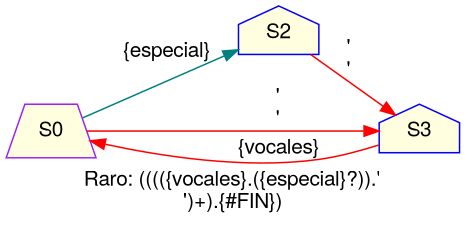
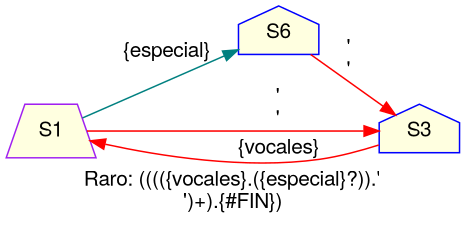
(279, 33) -> (279, 33)
(51, 131) -> (51, 131)
